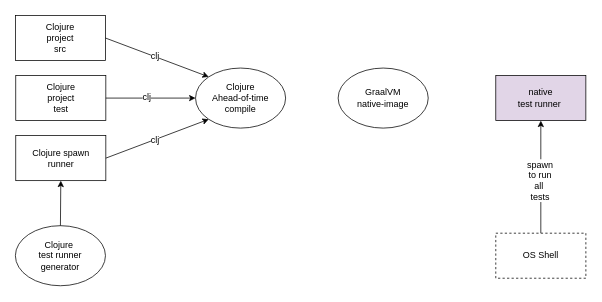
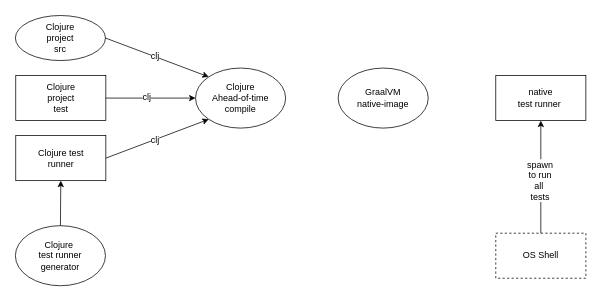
(60, 38) -> (60, 38)
(540, 98) -> (540, 98)
(61, 158) -> (61, 158)
